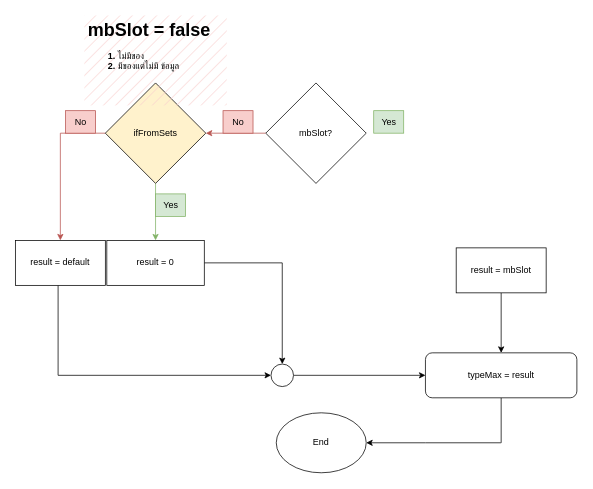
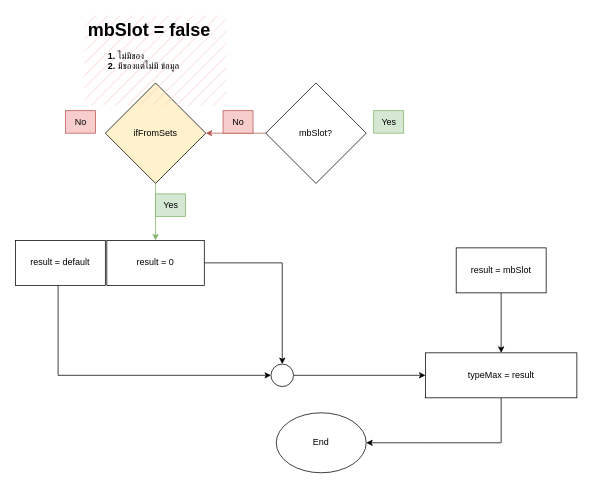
(60, 181) -> none
(501, 375) -> (501, 375)
